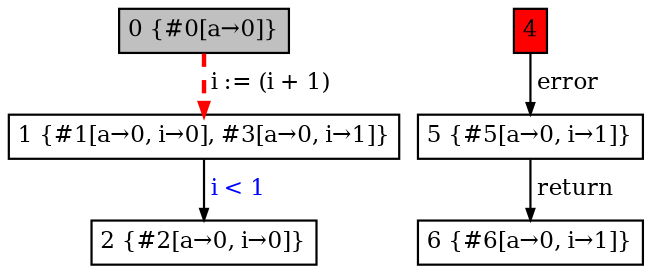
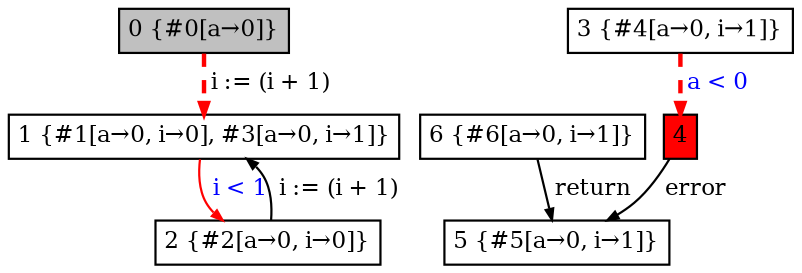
none -> (680, 31)
(204, 184) -> (201, 188)
(530, 184) -> (543, 184)
none -> (269, 192)
